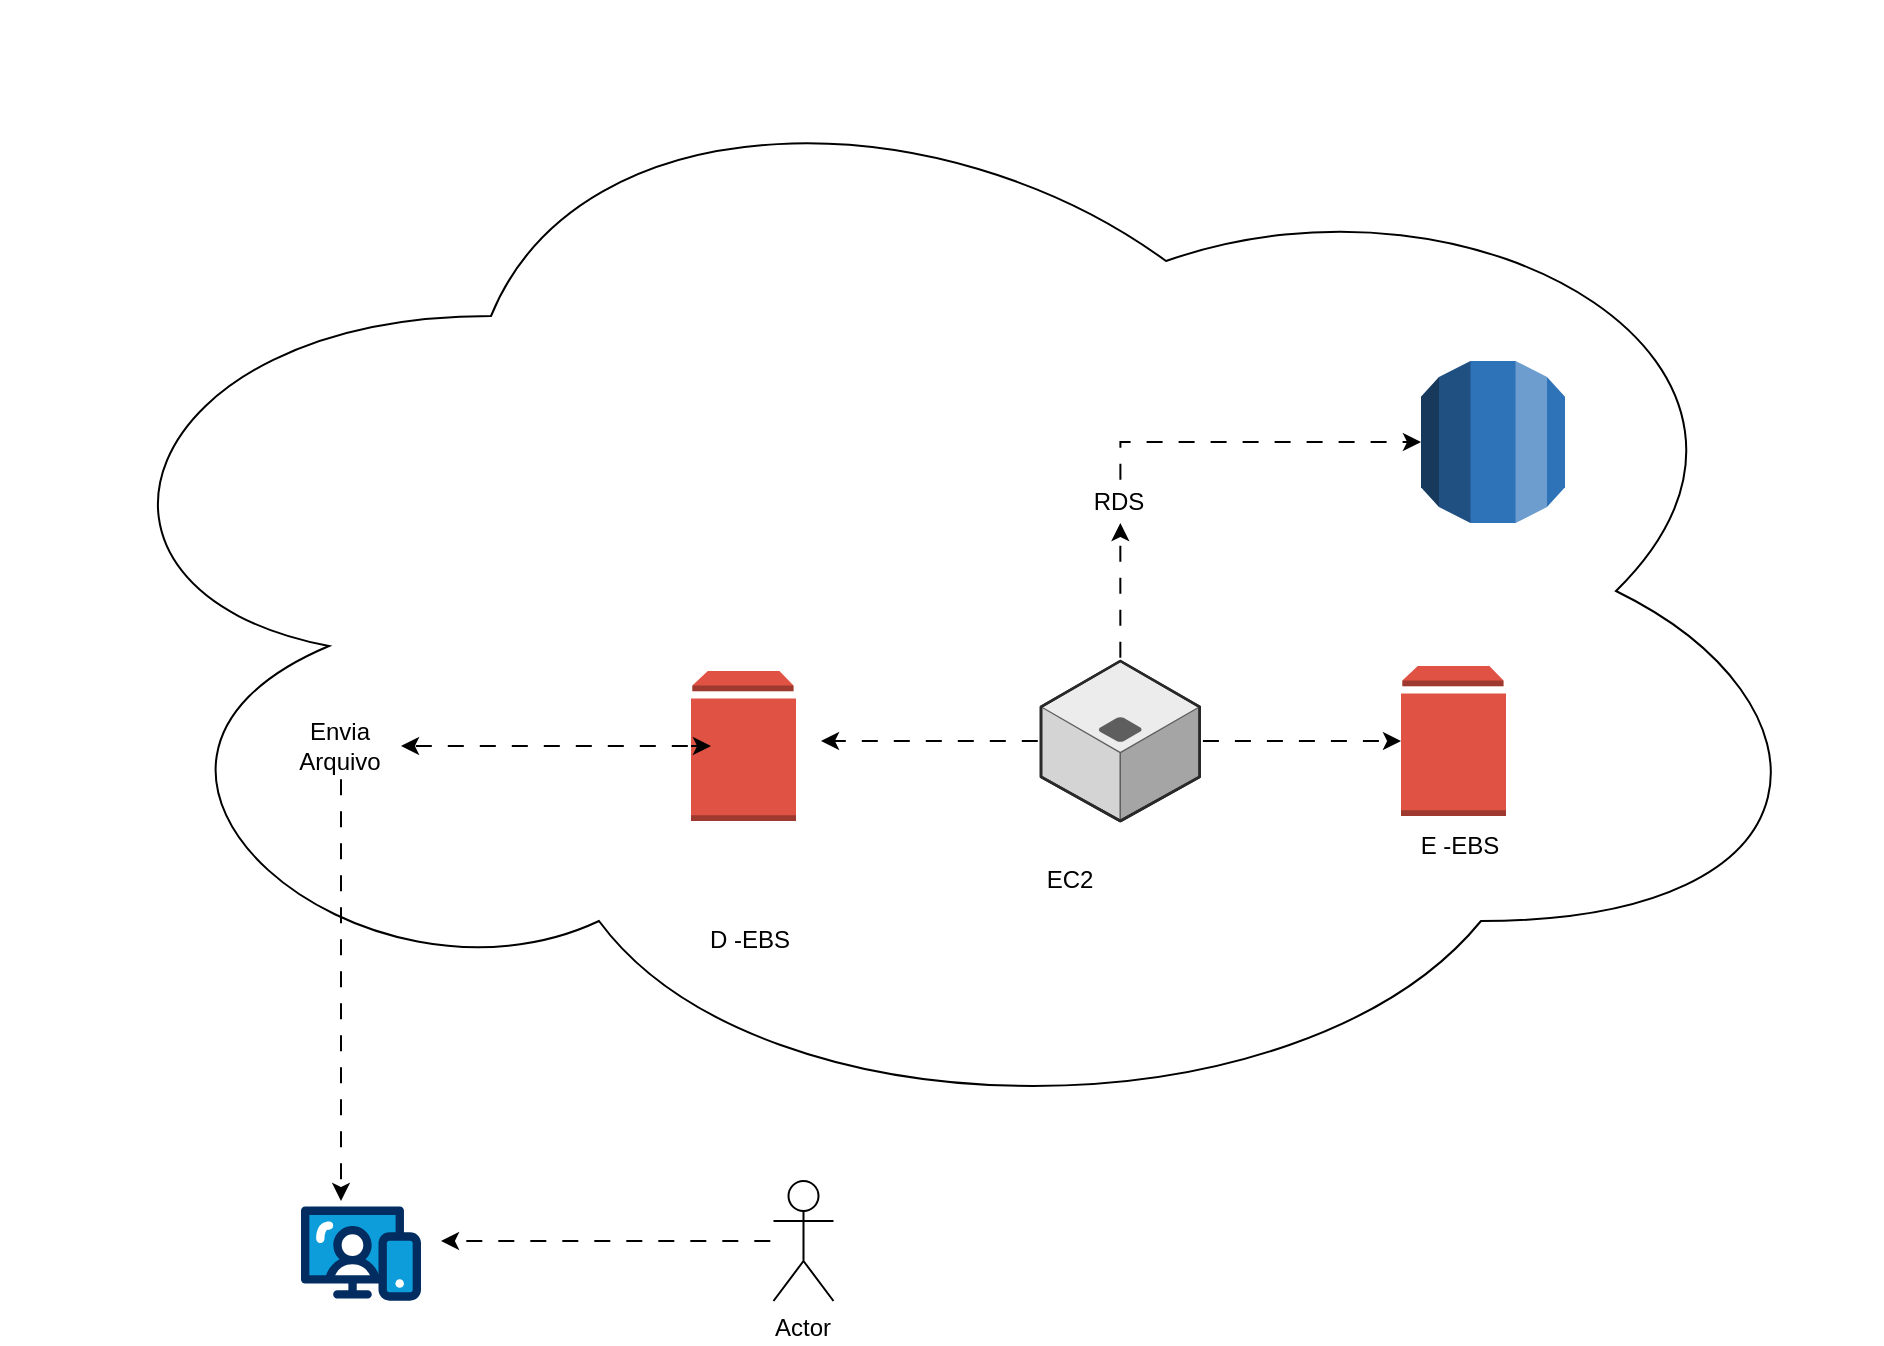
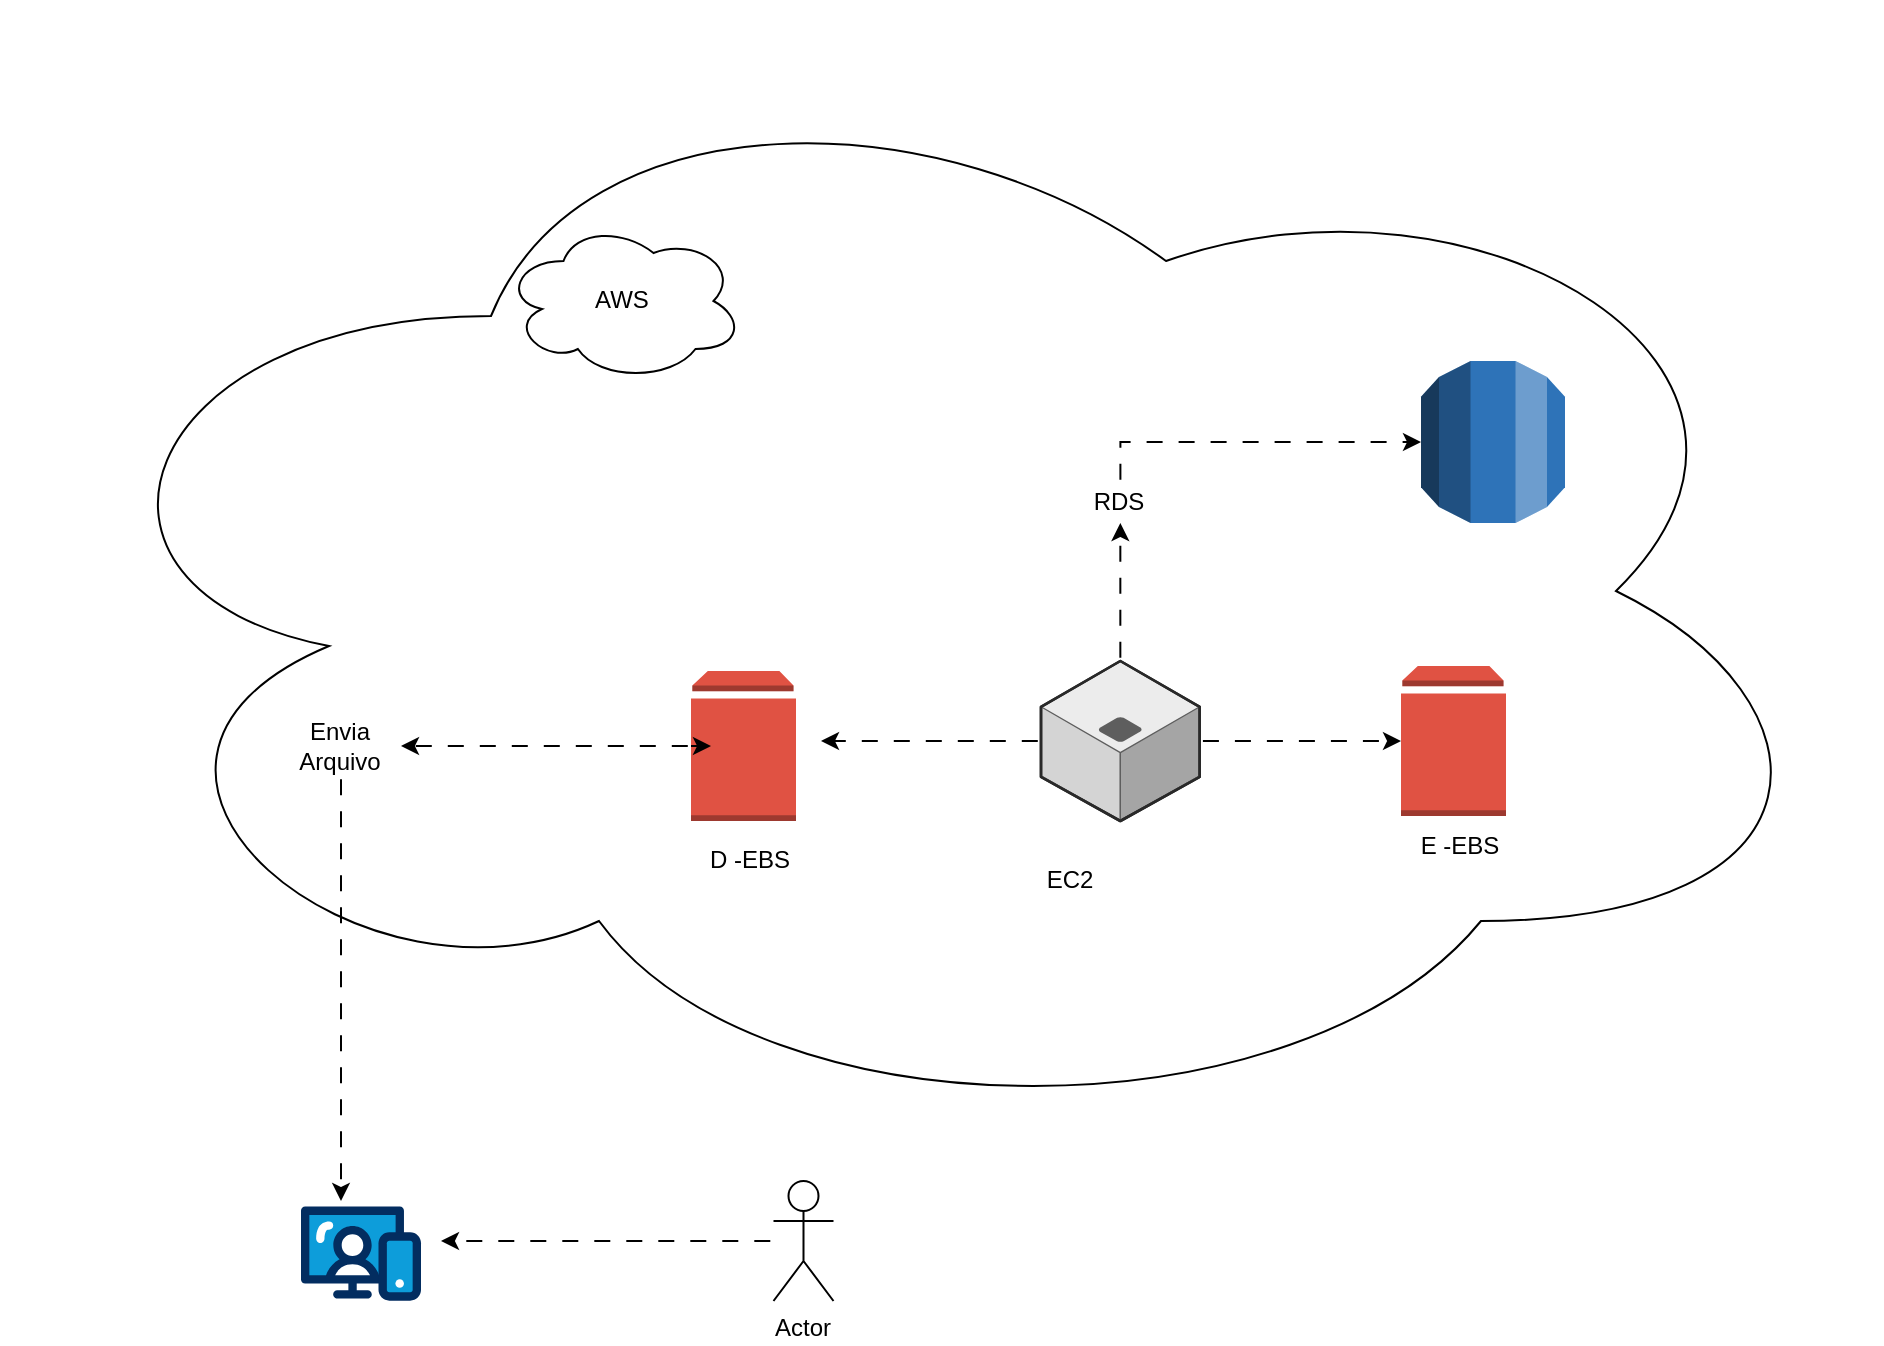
none -> (624, 301)
(751, 941) -> (751, 861)
